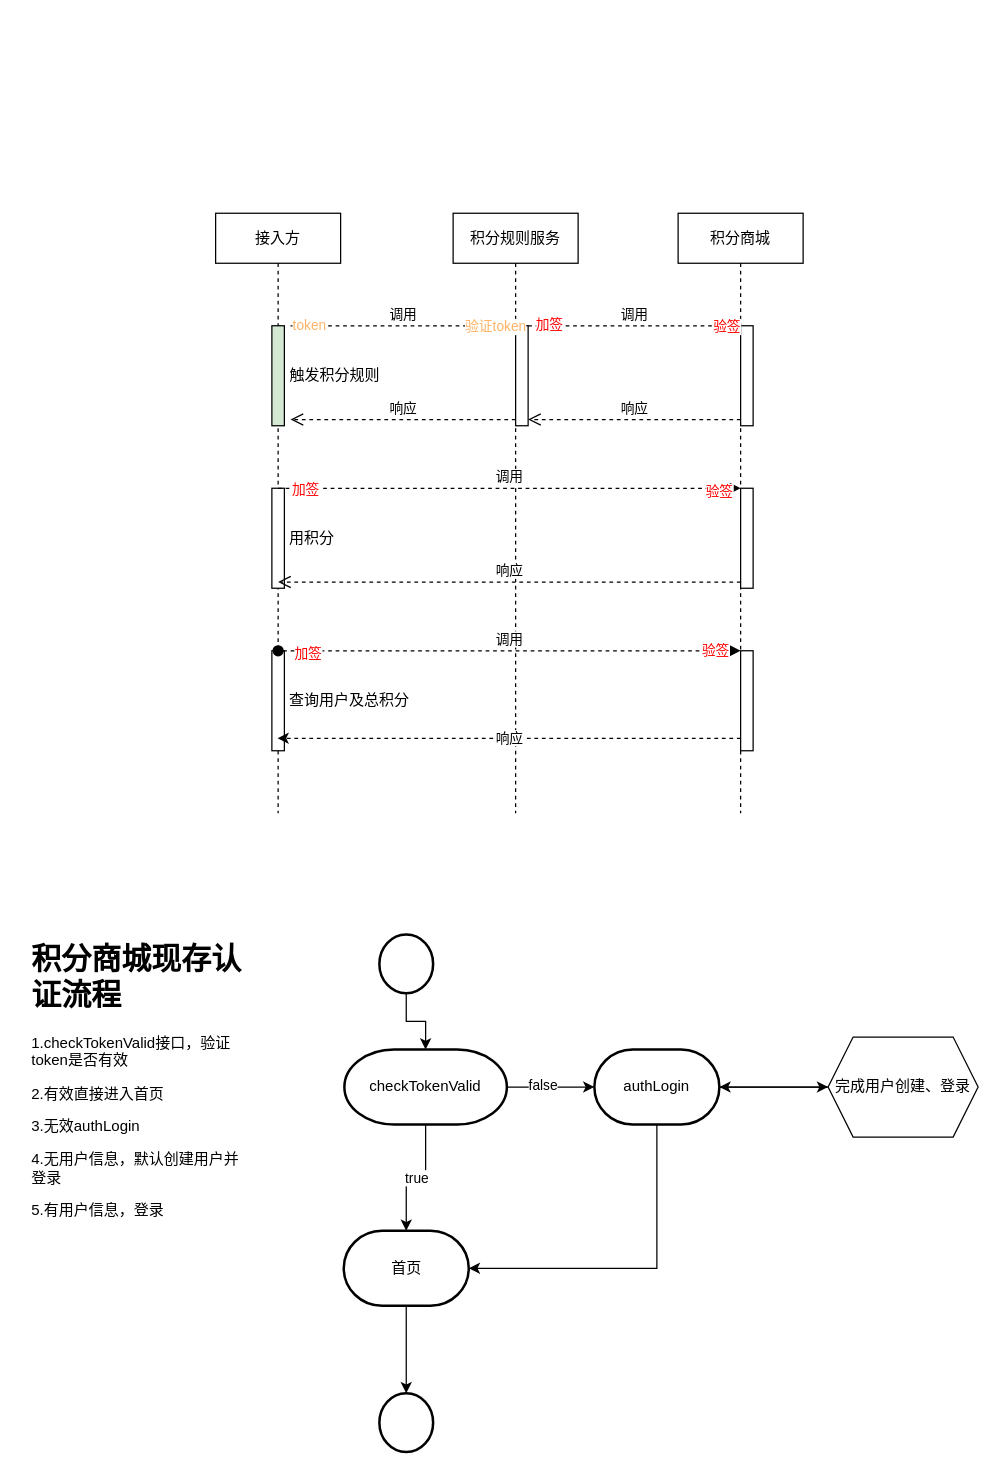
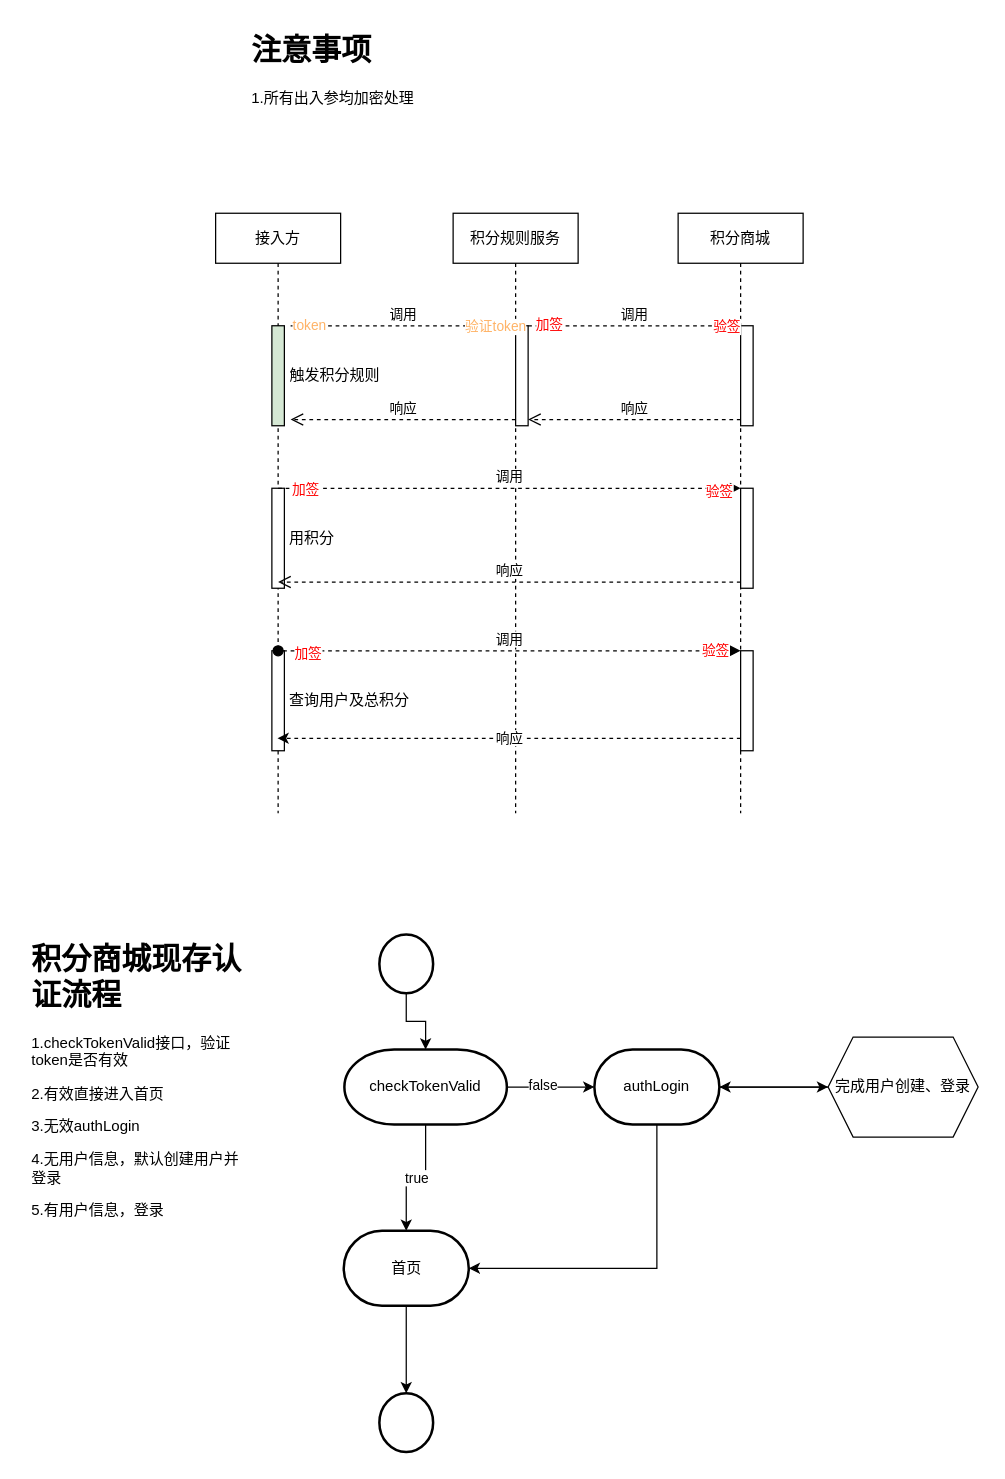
none -> (364, 101)
